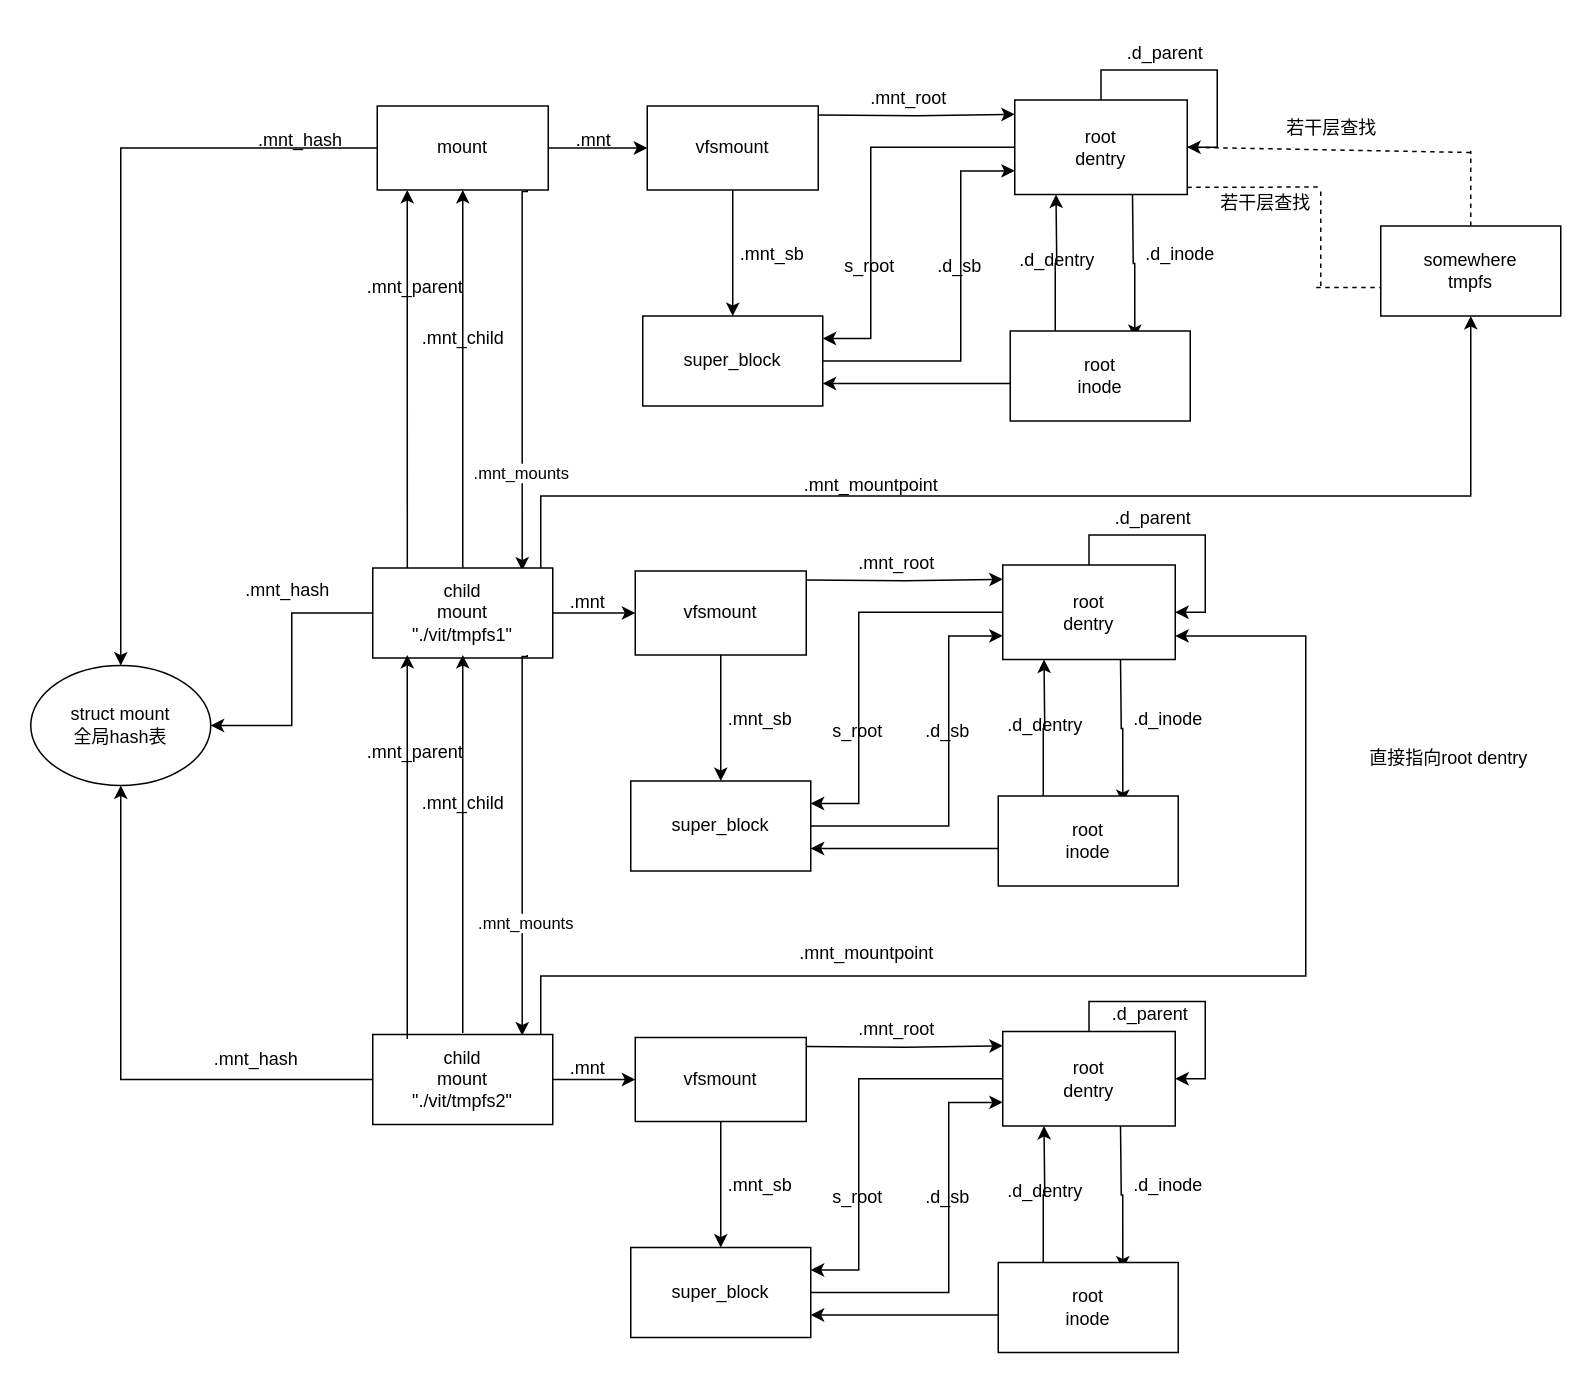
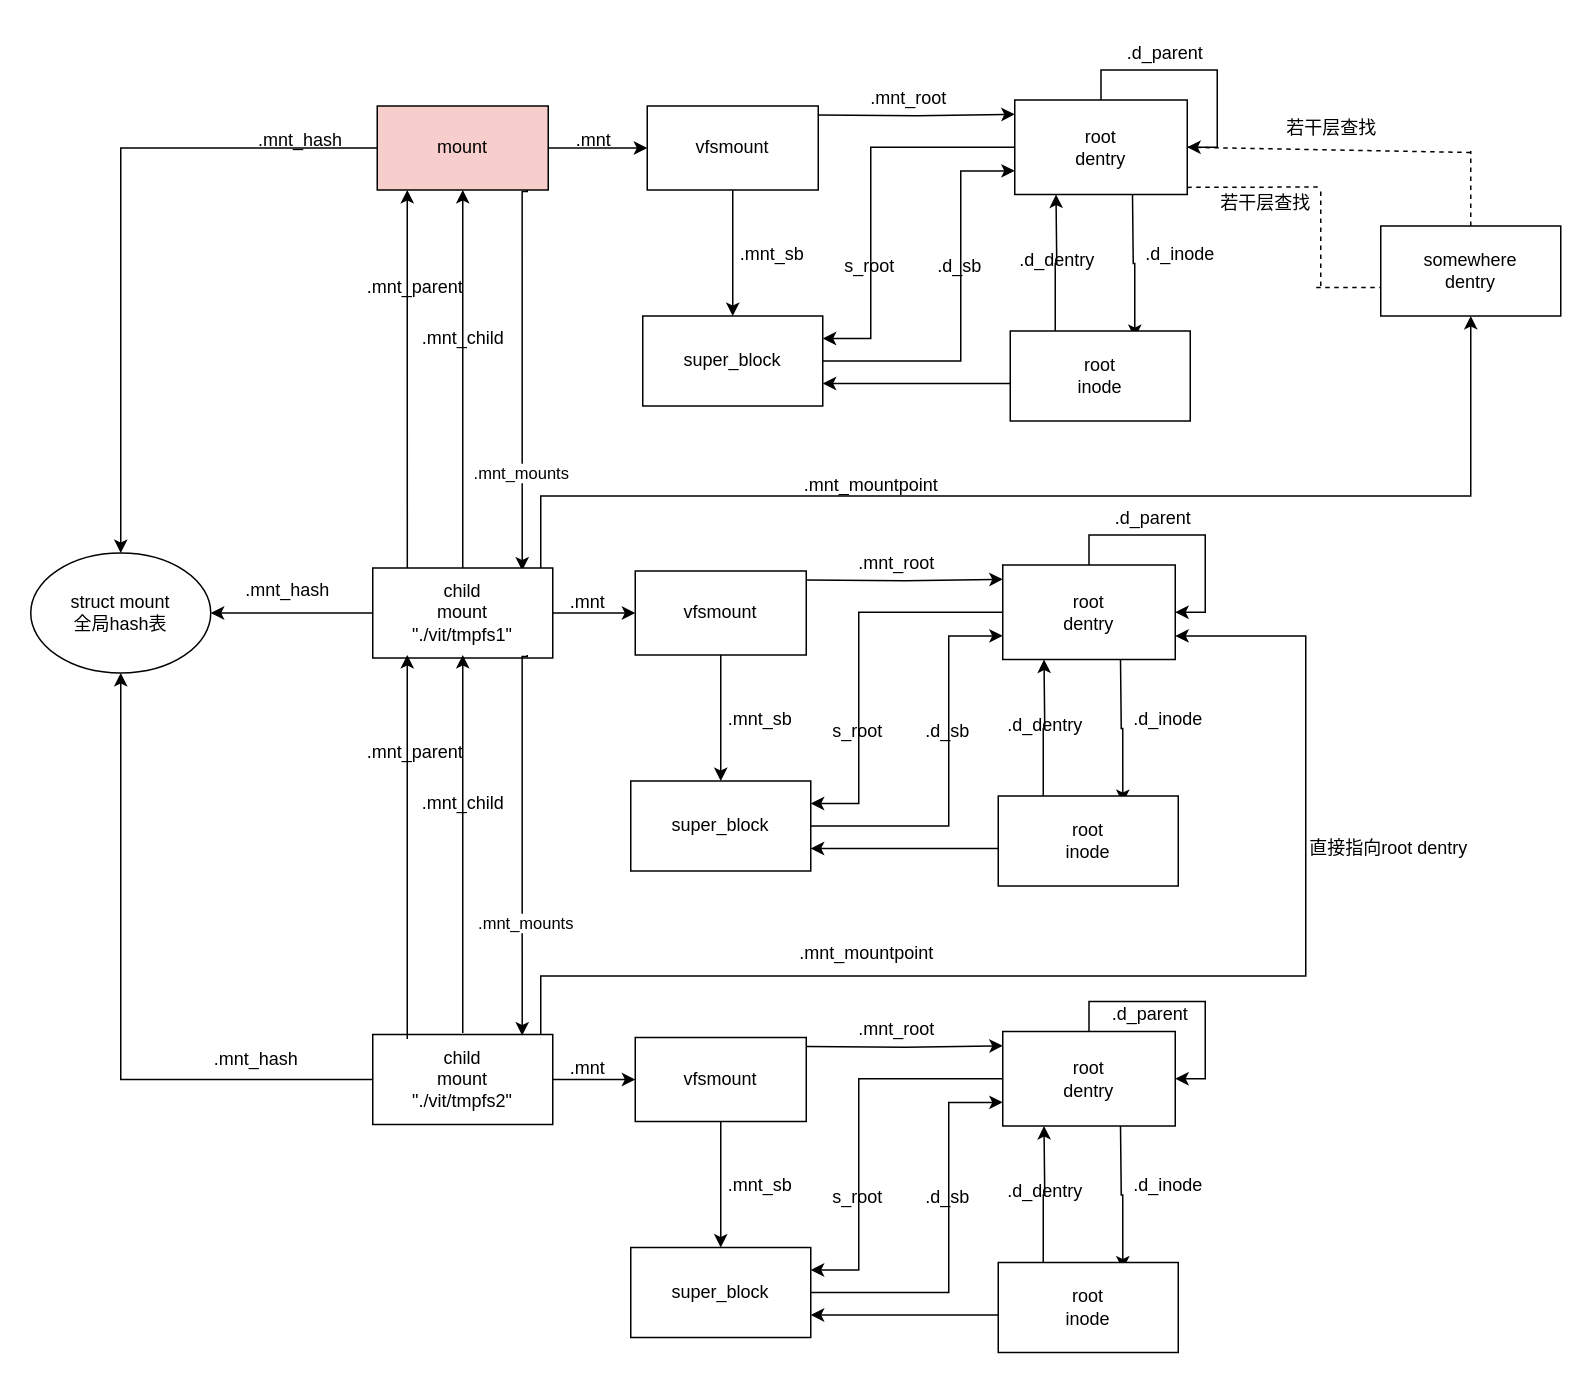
(463, 148) -> (463, 148)
(1471, 271) -> (1471, 271)
(121, 725) -> (121, 613)
(1448, 758) -> (1388, 848)
